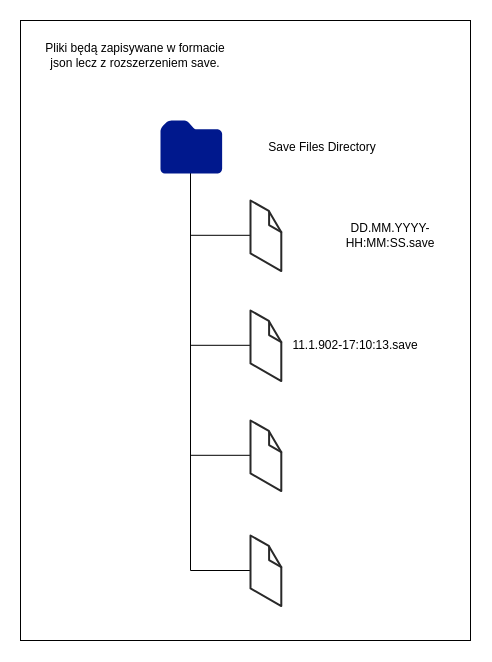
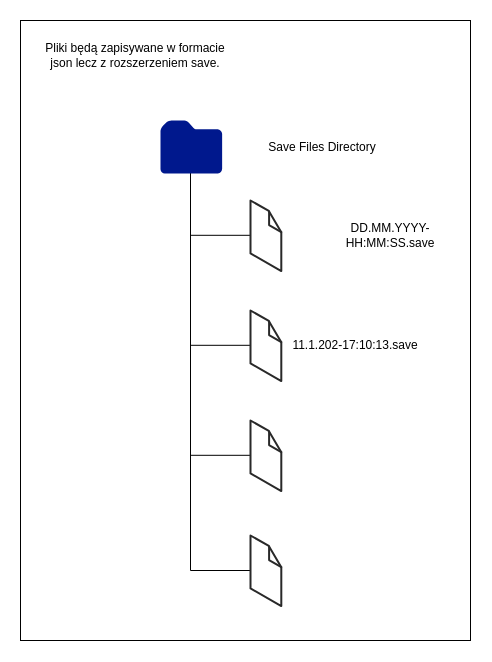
(356, 346) -> (356, 346)
